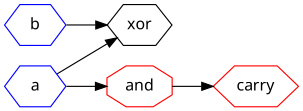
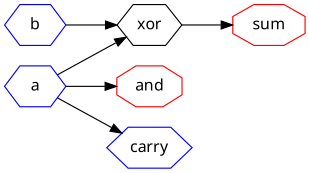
none -> (269, 25)
(187, 86) -> (85, 113)
(256, 86) -> (149, 148)
